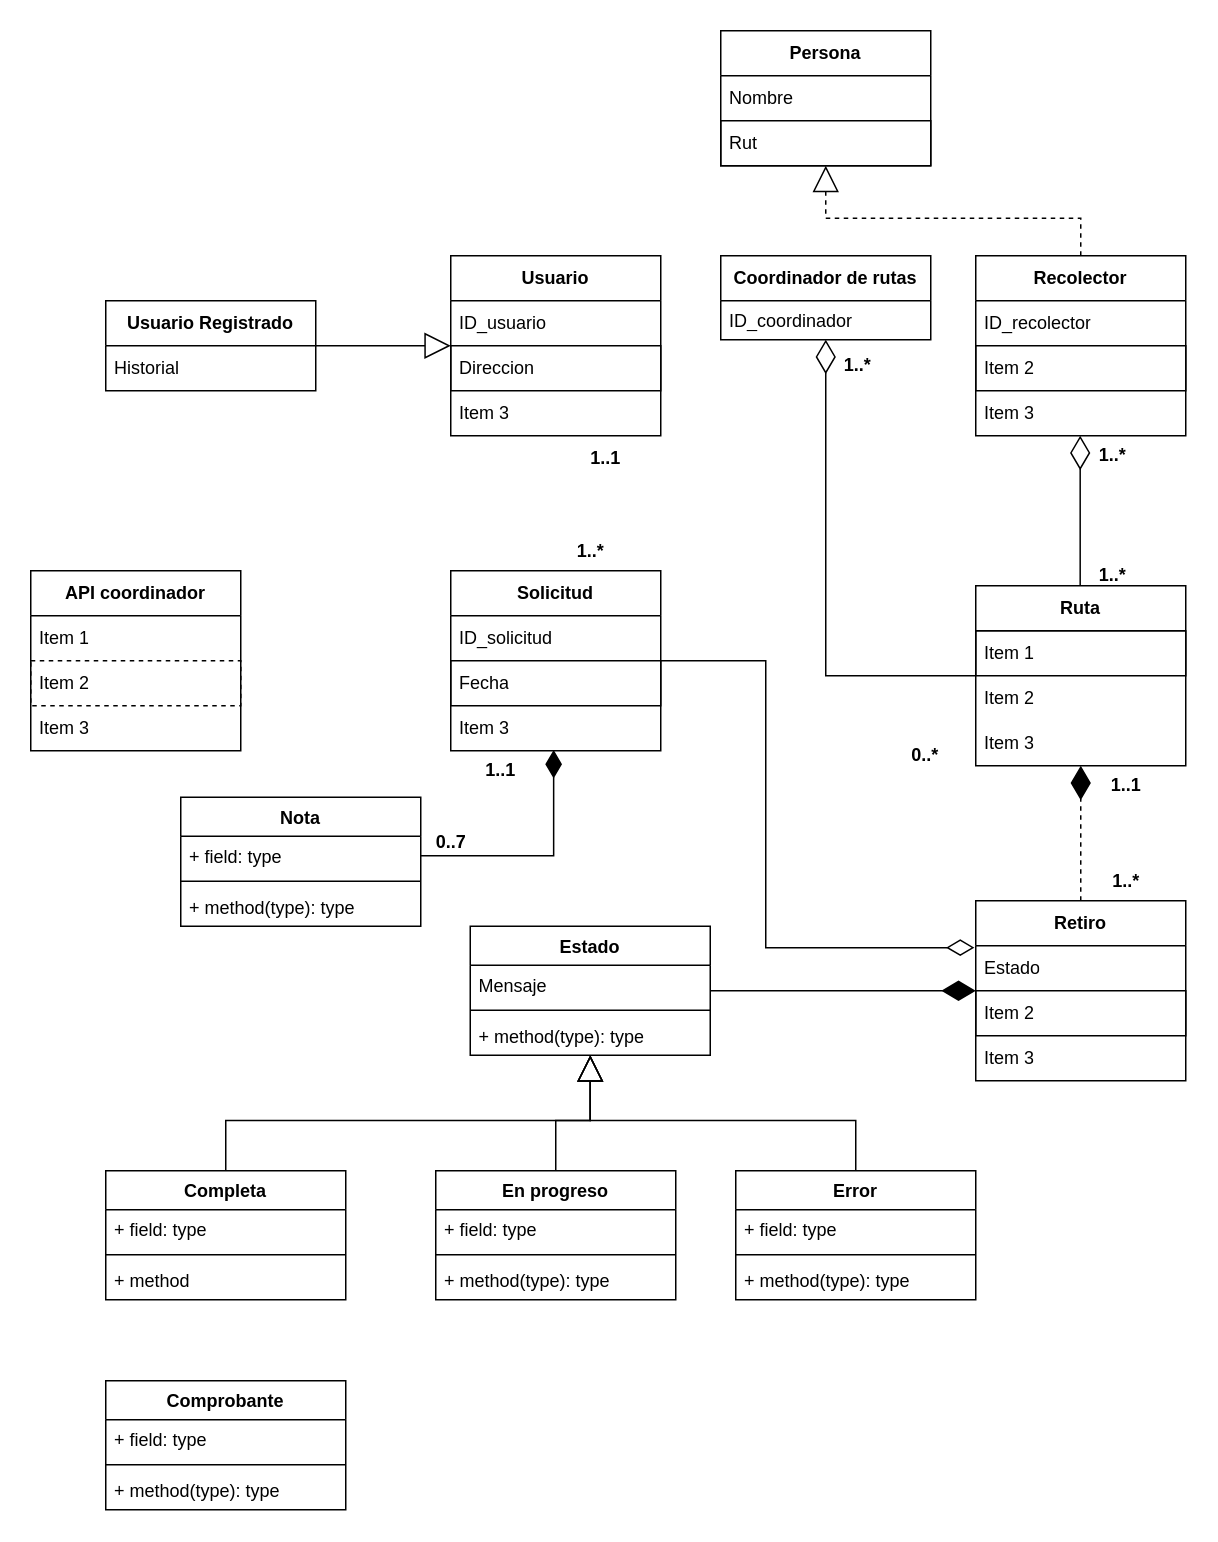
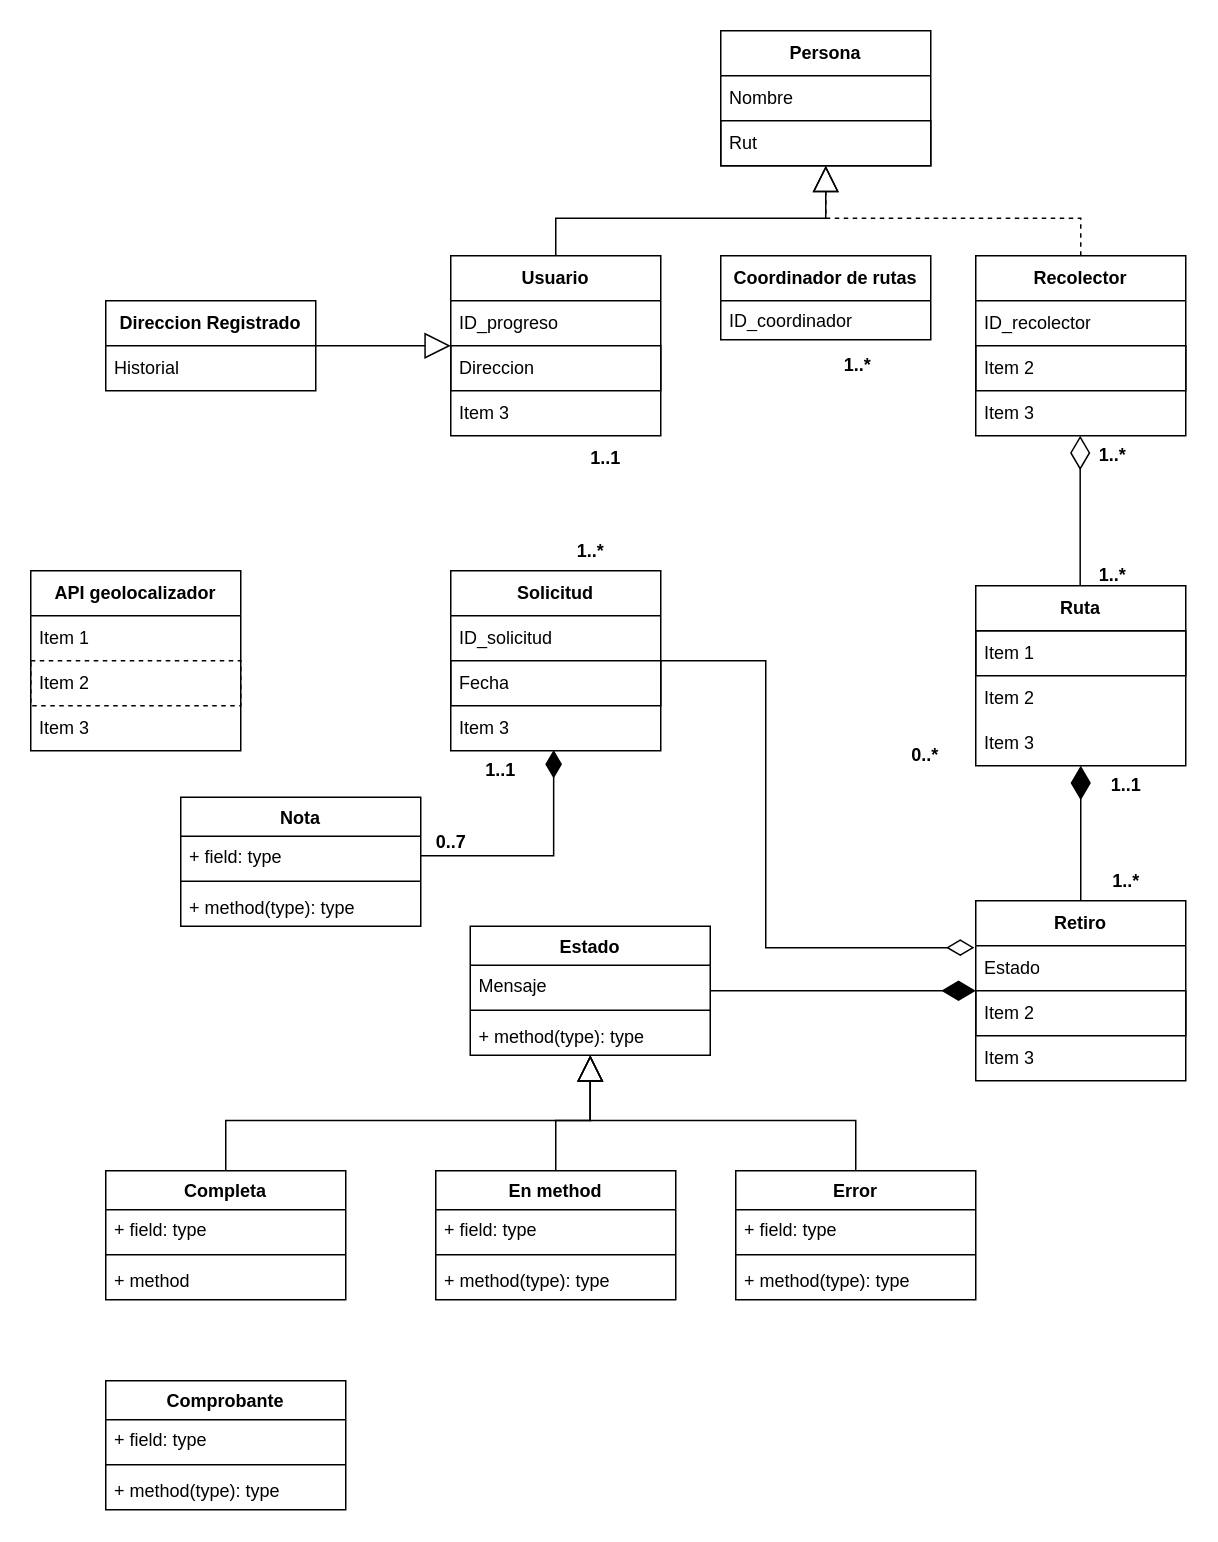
none -> (670, 218)
(211, 323) -> (211, 323)
(508, 323) -> (515, 323)
(136, 593) -> (136, 593)
(826, 598) -> none
(1081, 849) -> (1081, 849)
(556, 1192) -> (556, 1192)
